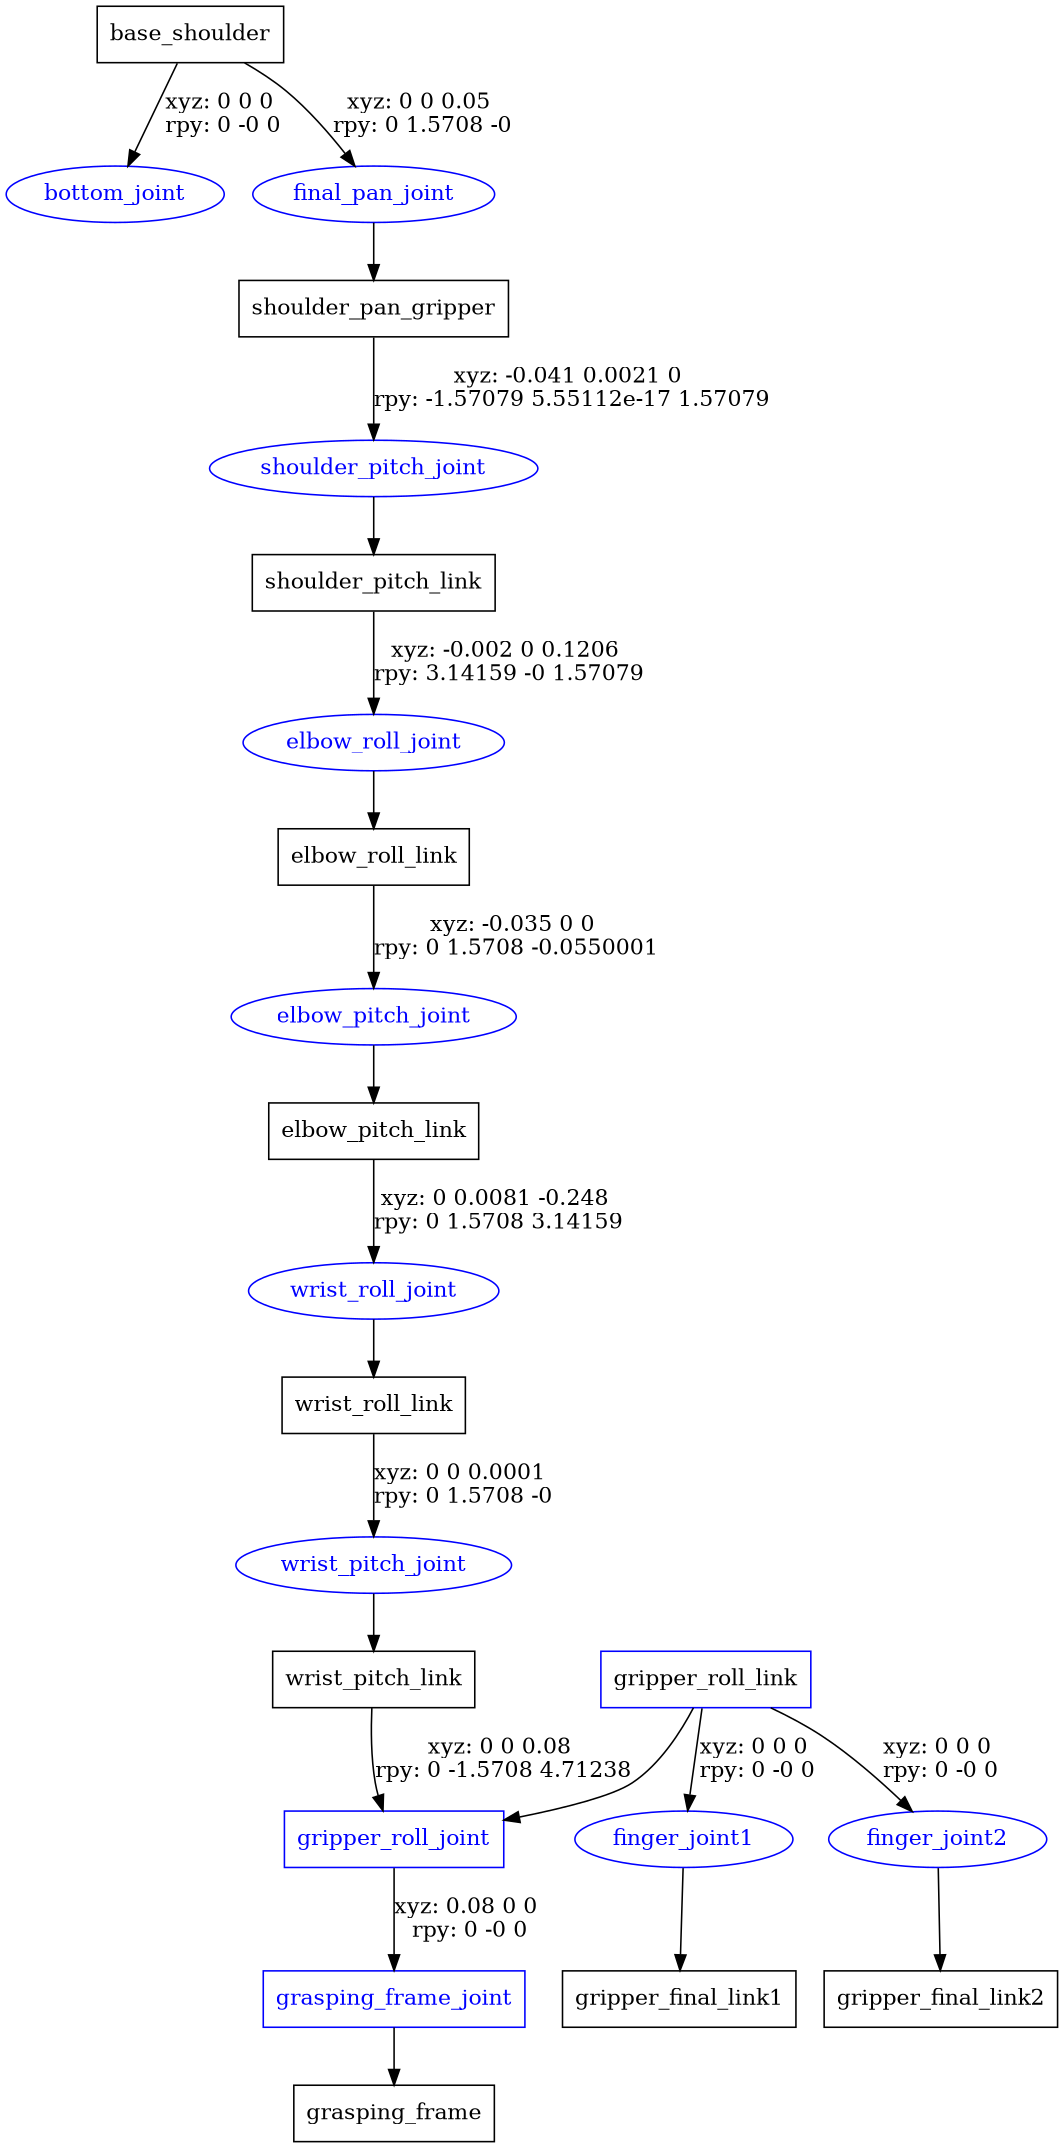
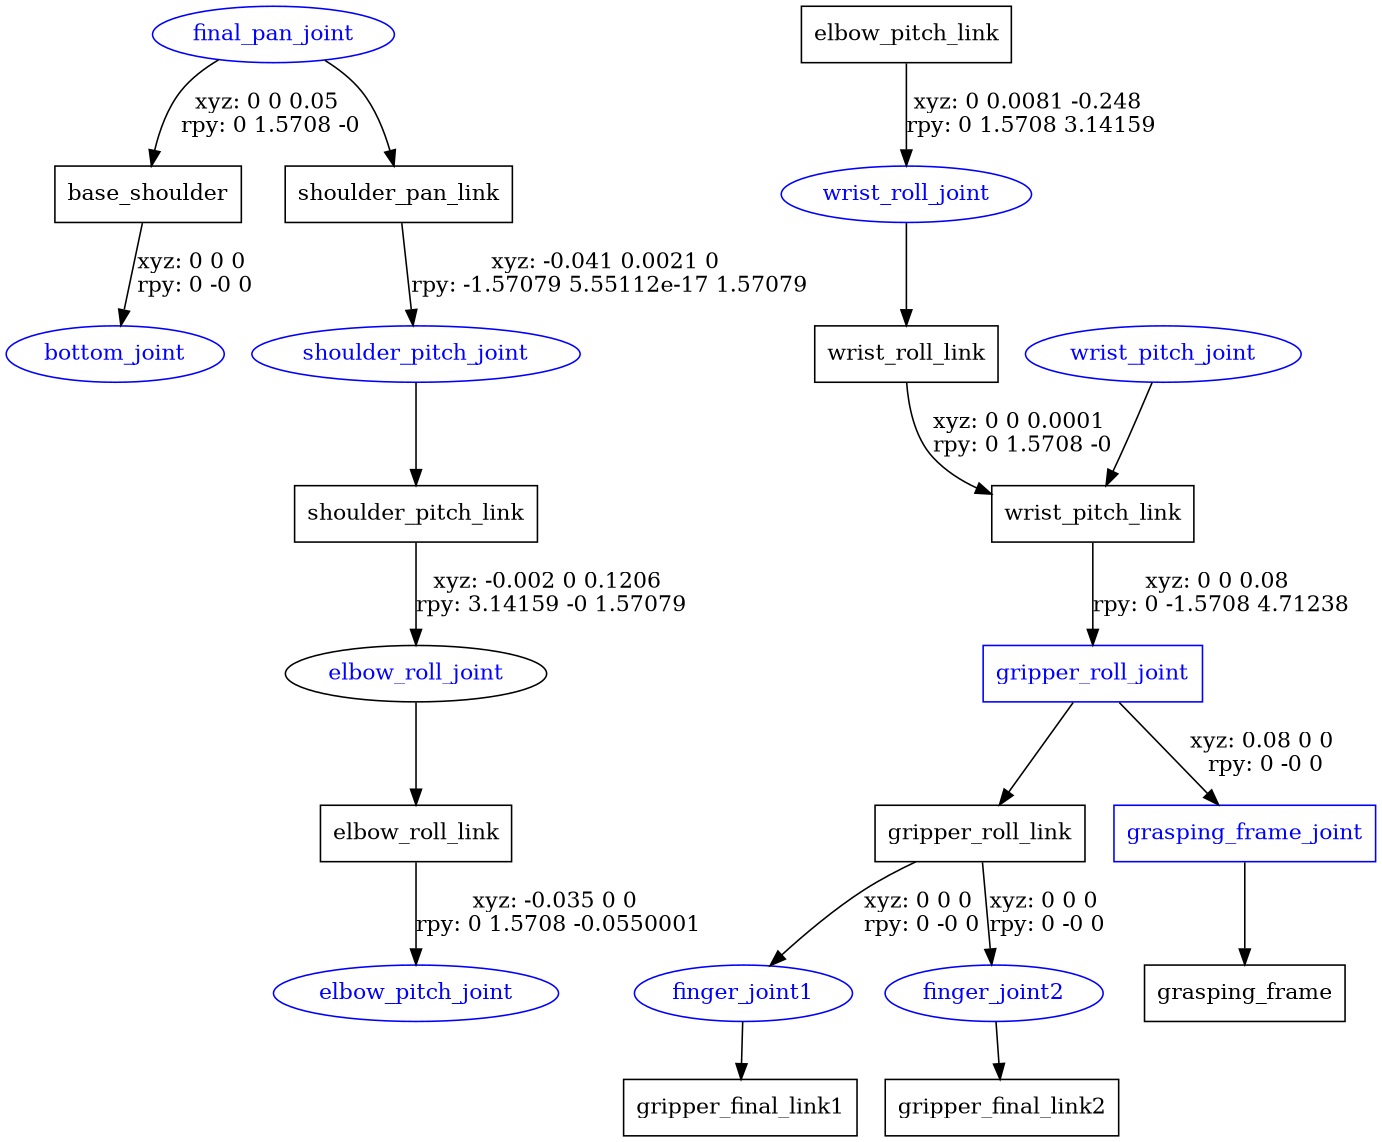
(300, 103) -> (176, 98)
(374, 309) -> (399, 194)
(374, 743) -> (416, 674)
(374, 1066) -> none
(374, 1477) -> (925, 447)
(706, 1679) -> (980, 833)
(623, 1788) -> (1041, 747)
